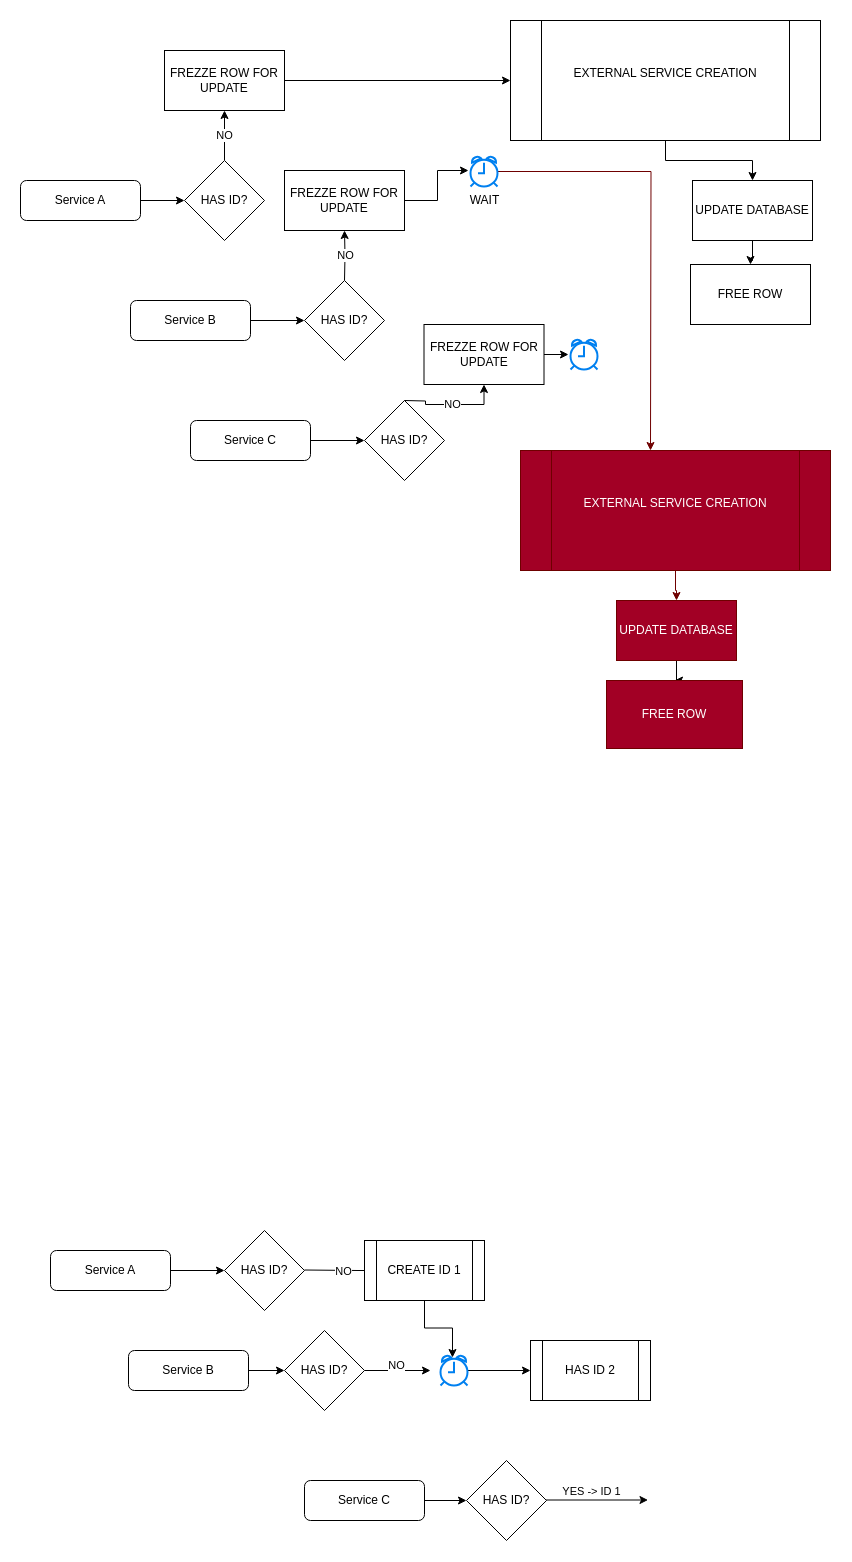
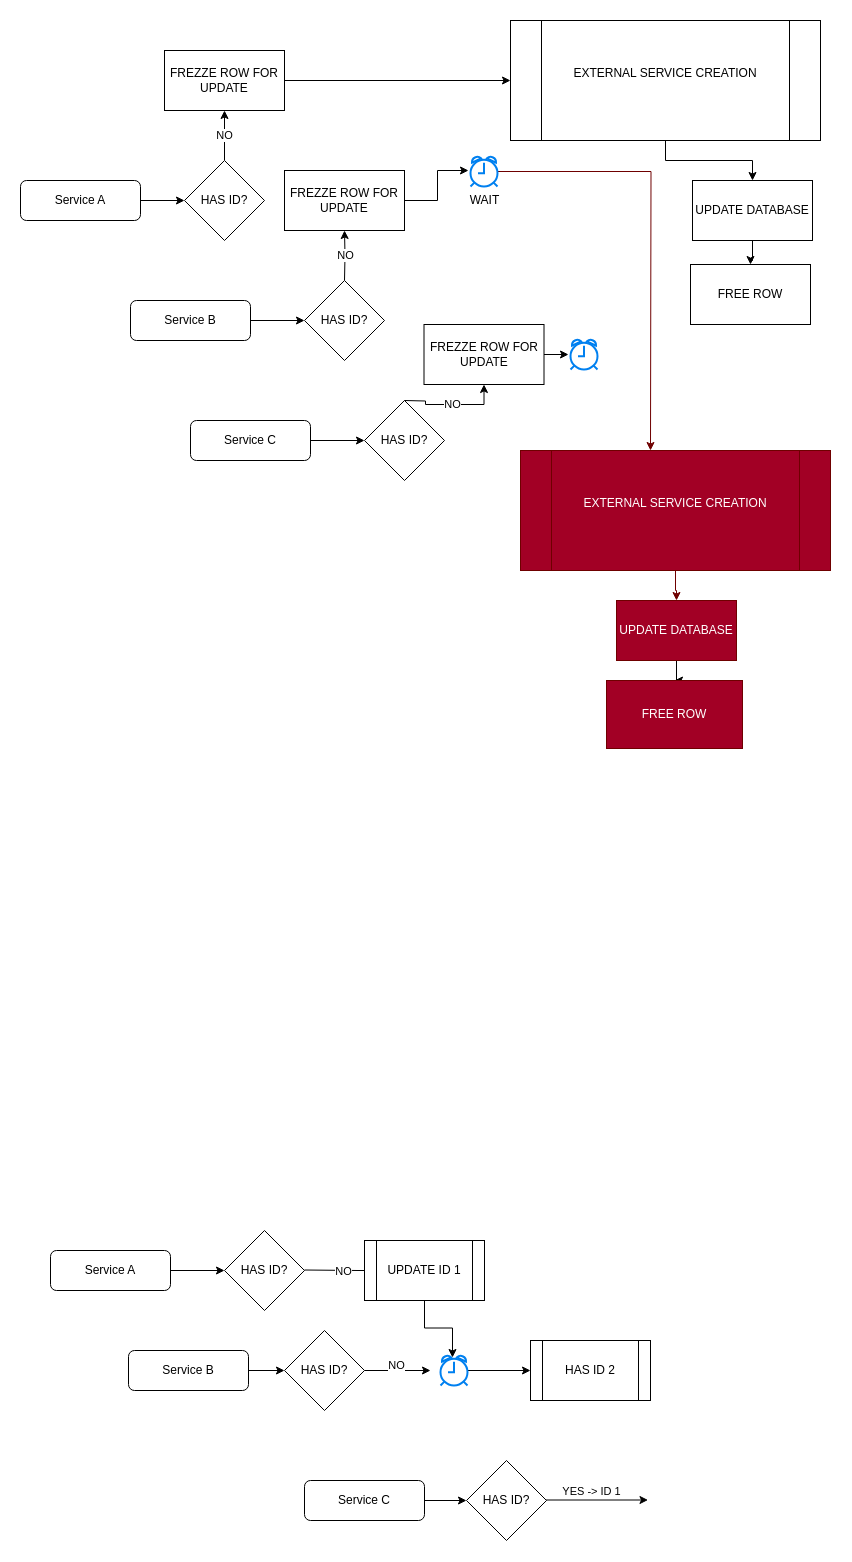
(425, 1271) -> (425, 1271)
